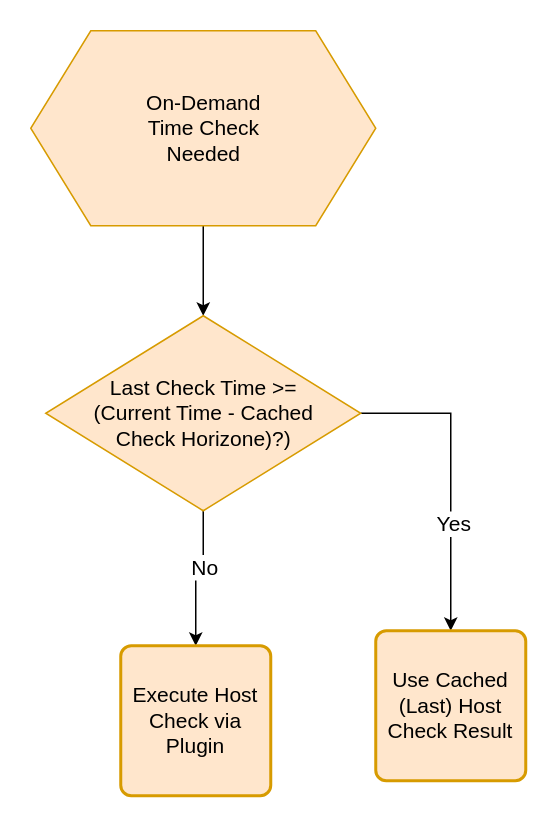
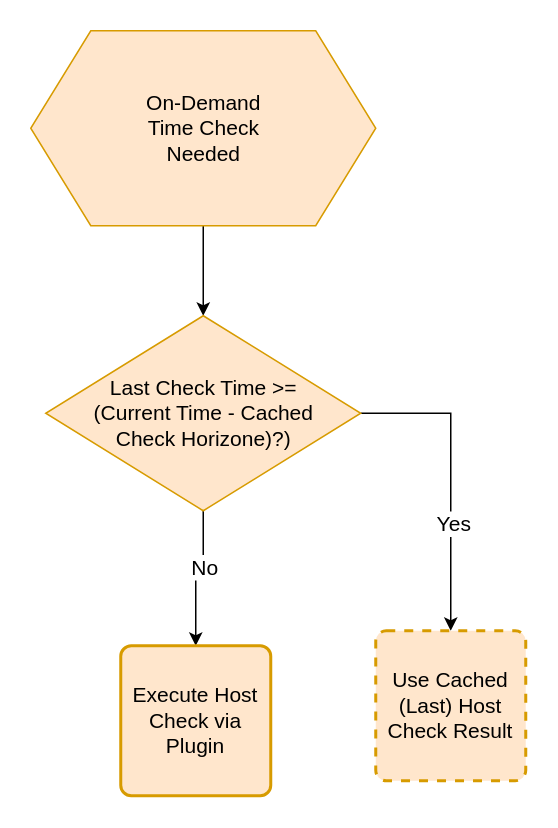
(451, 706) -> (451, 706)
